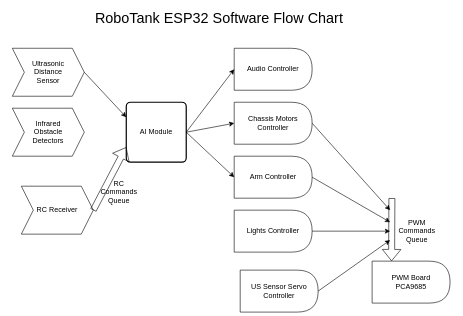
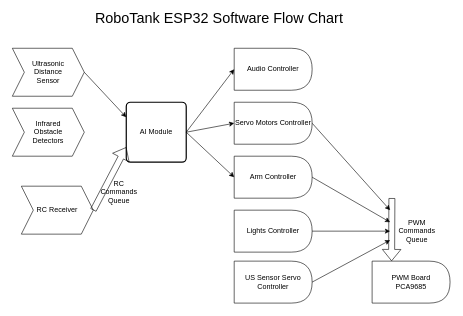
(273, 123) -> (273, 123)
(279, 291) -> (273, 282)
